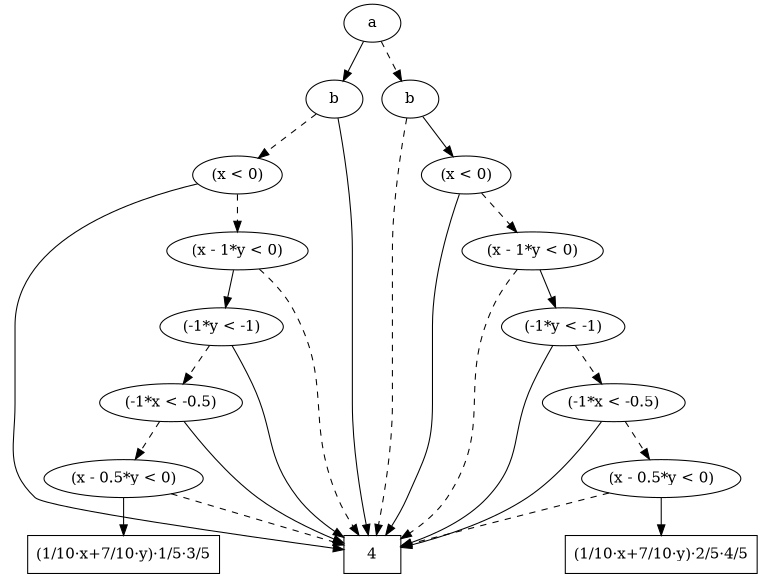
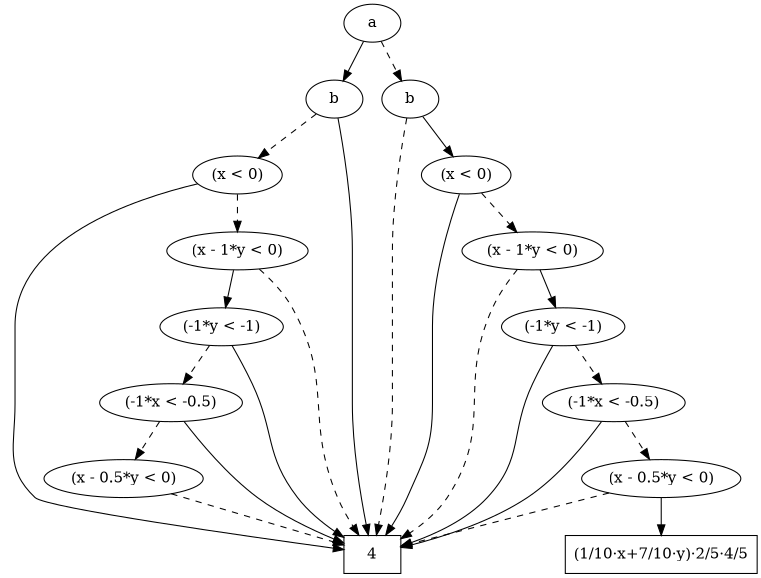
(124, 554) -> none
